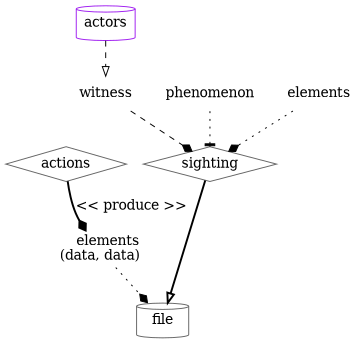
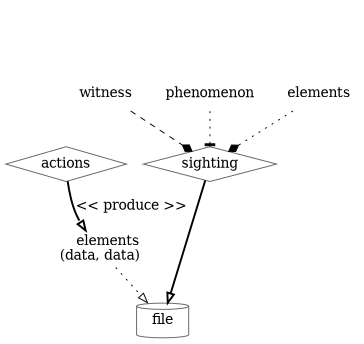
(106, 23) -> none
(72, 201) -> (72, 201)
(128, 281) -> (128, 281)
